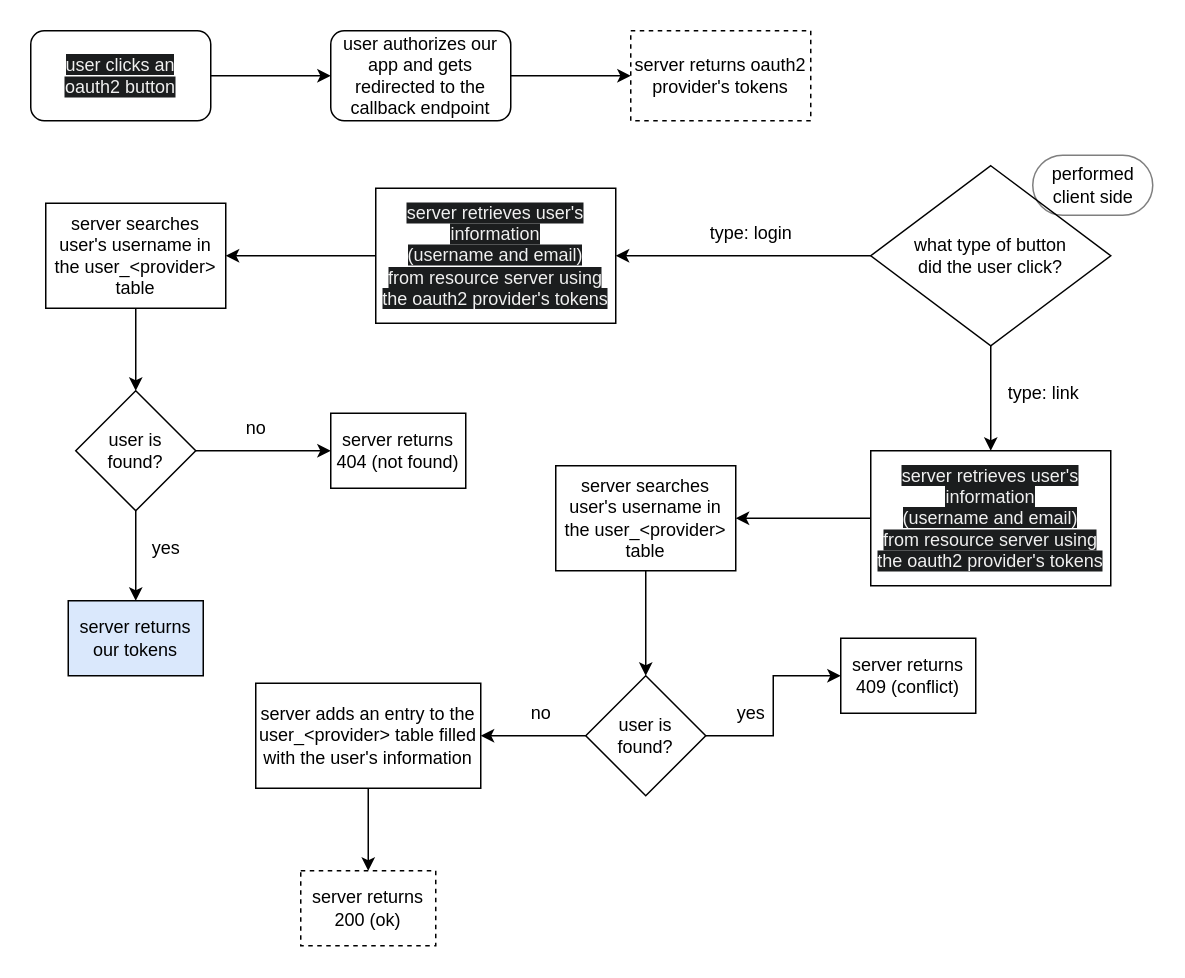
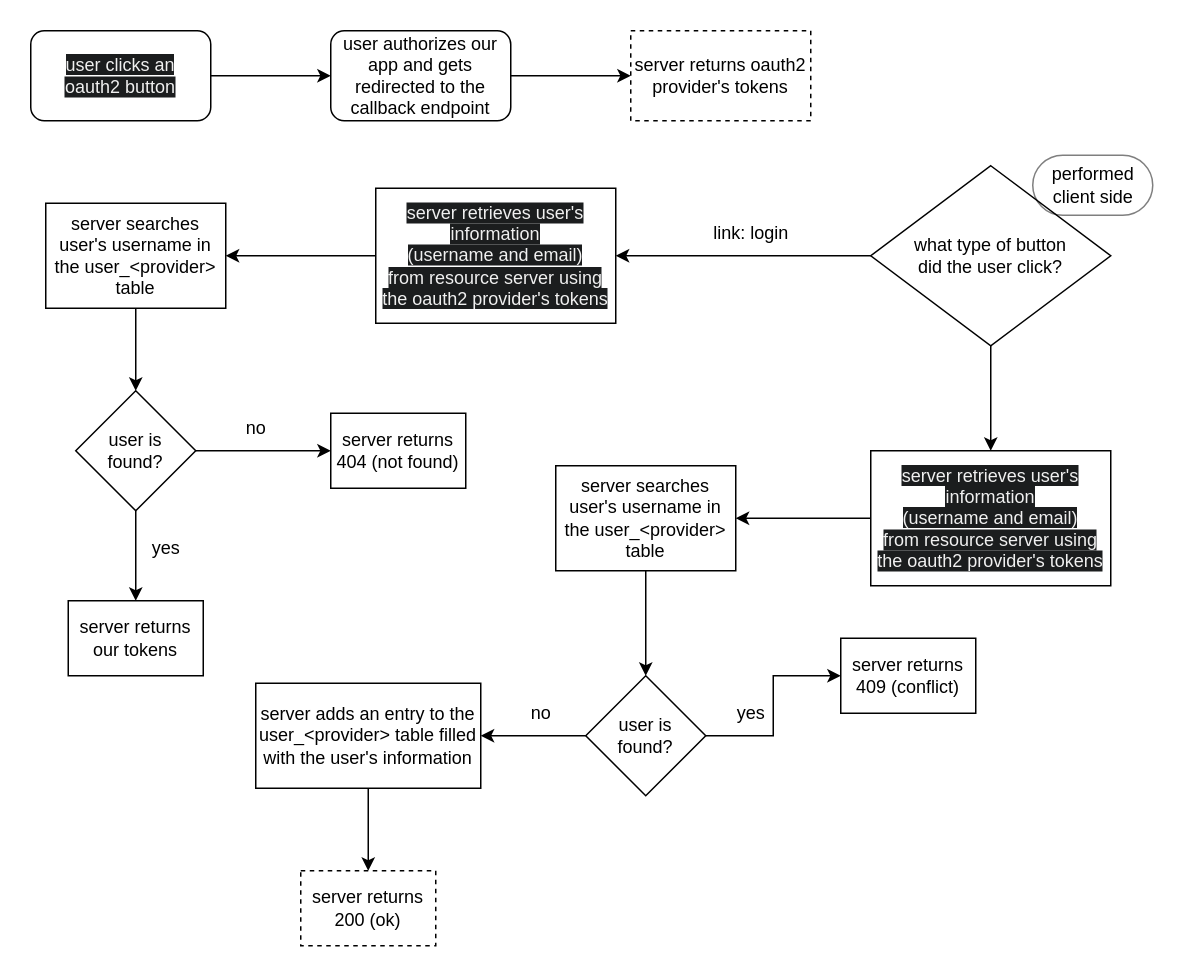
(752, 233) -> (752, 233)
(1043, 394) -> none
(136, 638) -> (136, 638)
